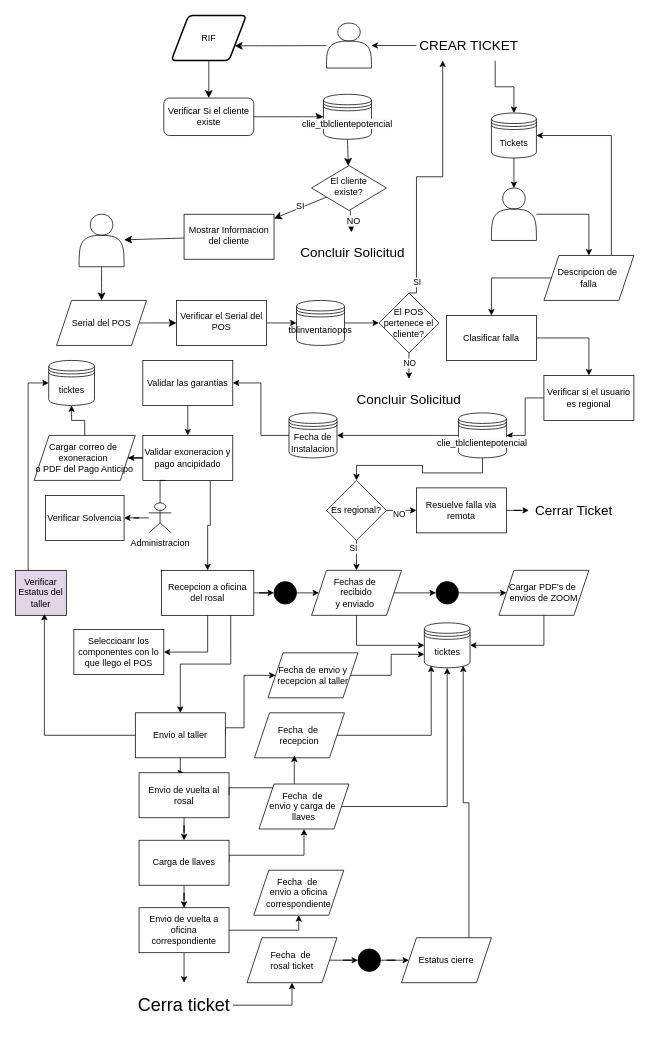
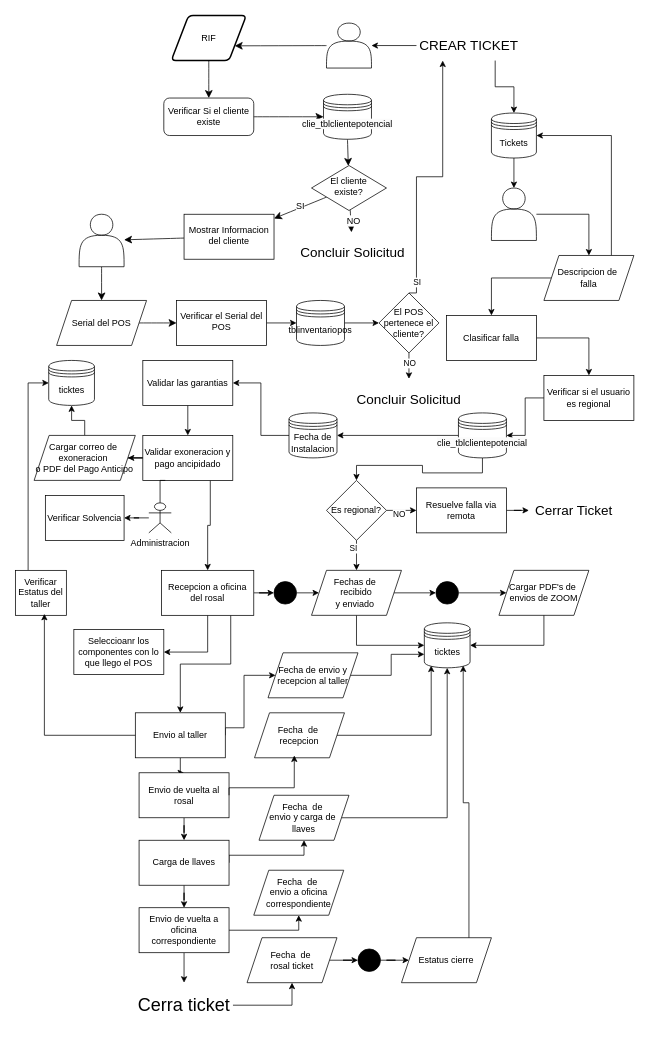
(41, 593) -> (41, 593)
(304, 807) -> (304, 818)
